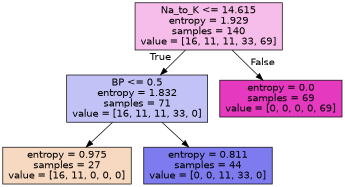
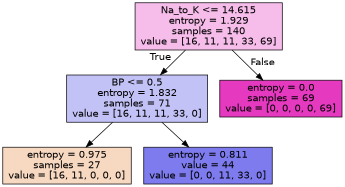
(208, 166) -> (208, 166)
